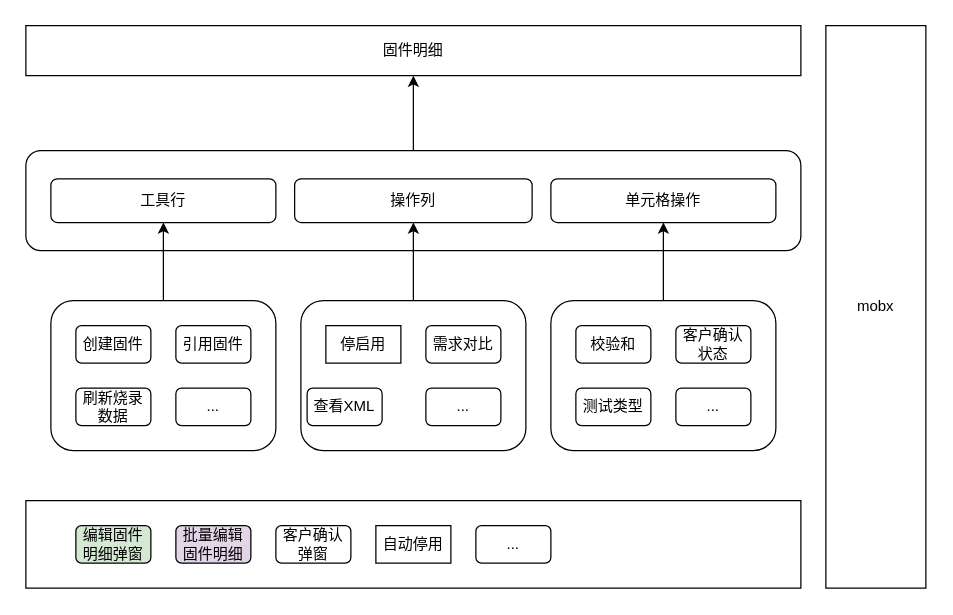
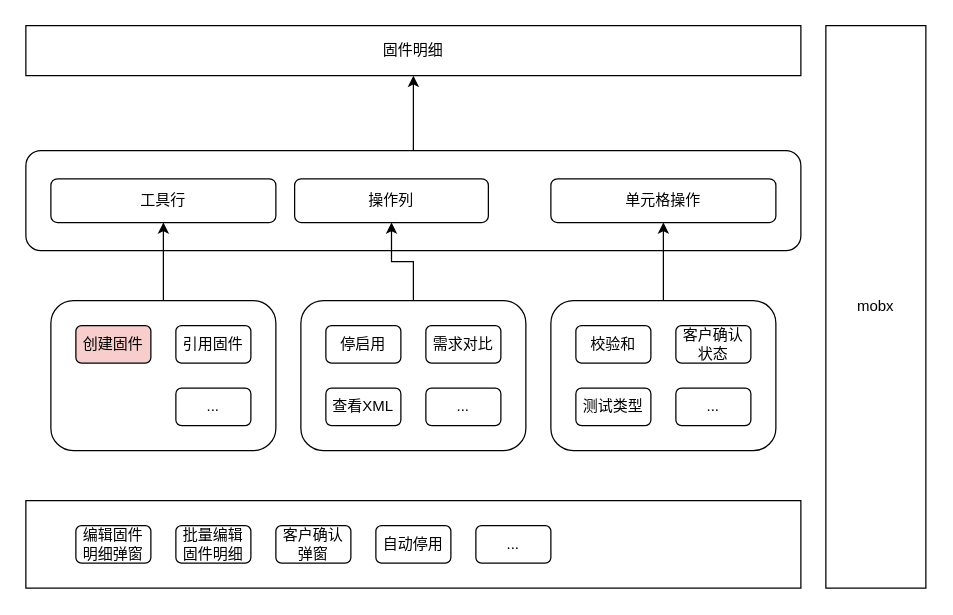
(413, 201) -> (391, 201)
(113, 344) -> (113, 344)
(363, 344) -> (363, 344)
(113, 407) -> none
(344, 407) -> (363, 407)
(113, 544) -> (113, 544)
(213, 544) -> (213, 544)
(413, 544) -> (413, 544)
